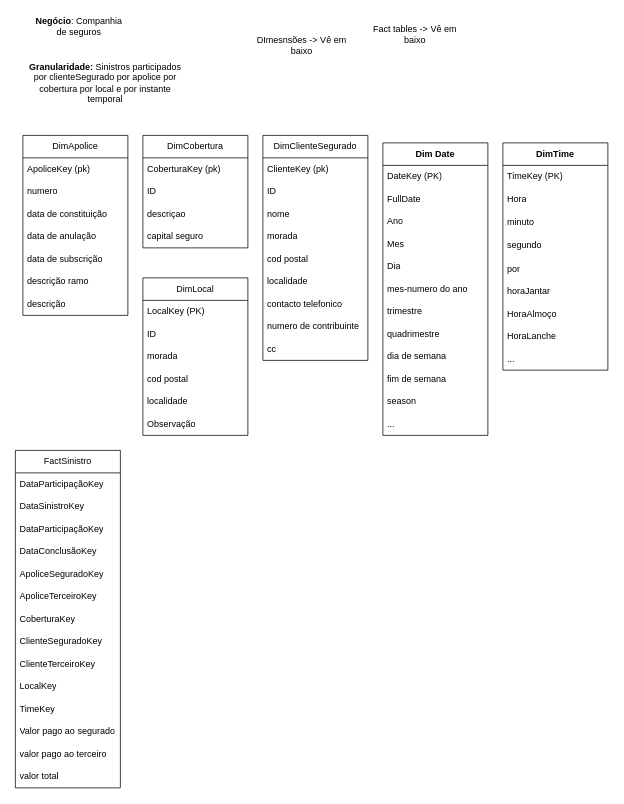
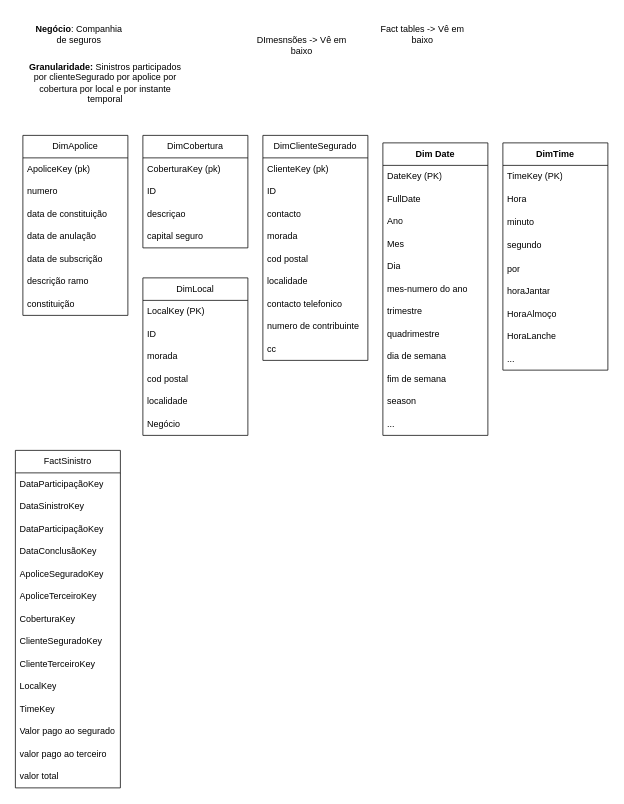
(79, 27) -> (79, 34)
(415, 34) -> (423, 34)
(277, 214) -> (288, 214)
(49, 304) -> (55, 304)
(173, 424) -> (164, 424)
